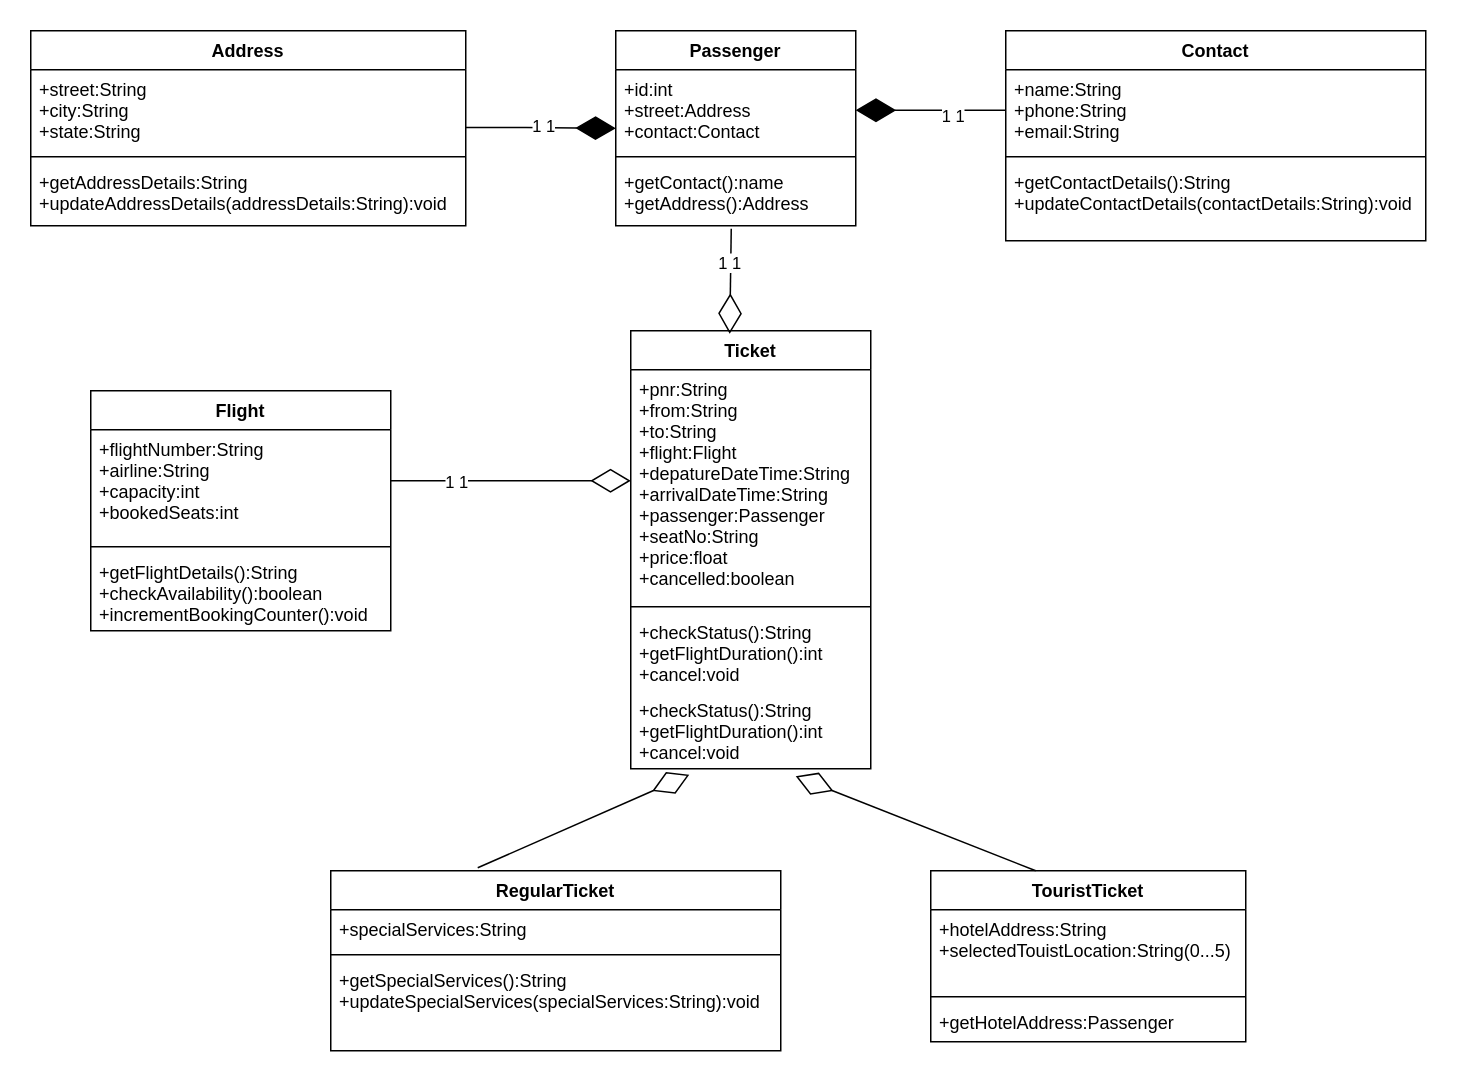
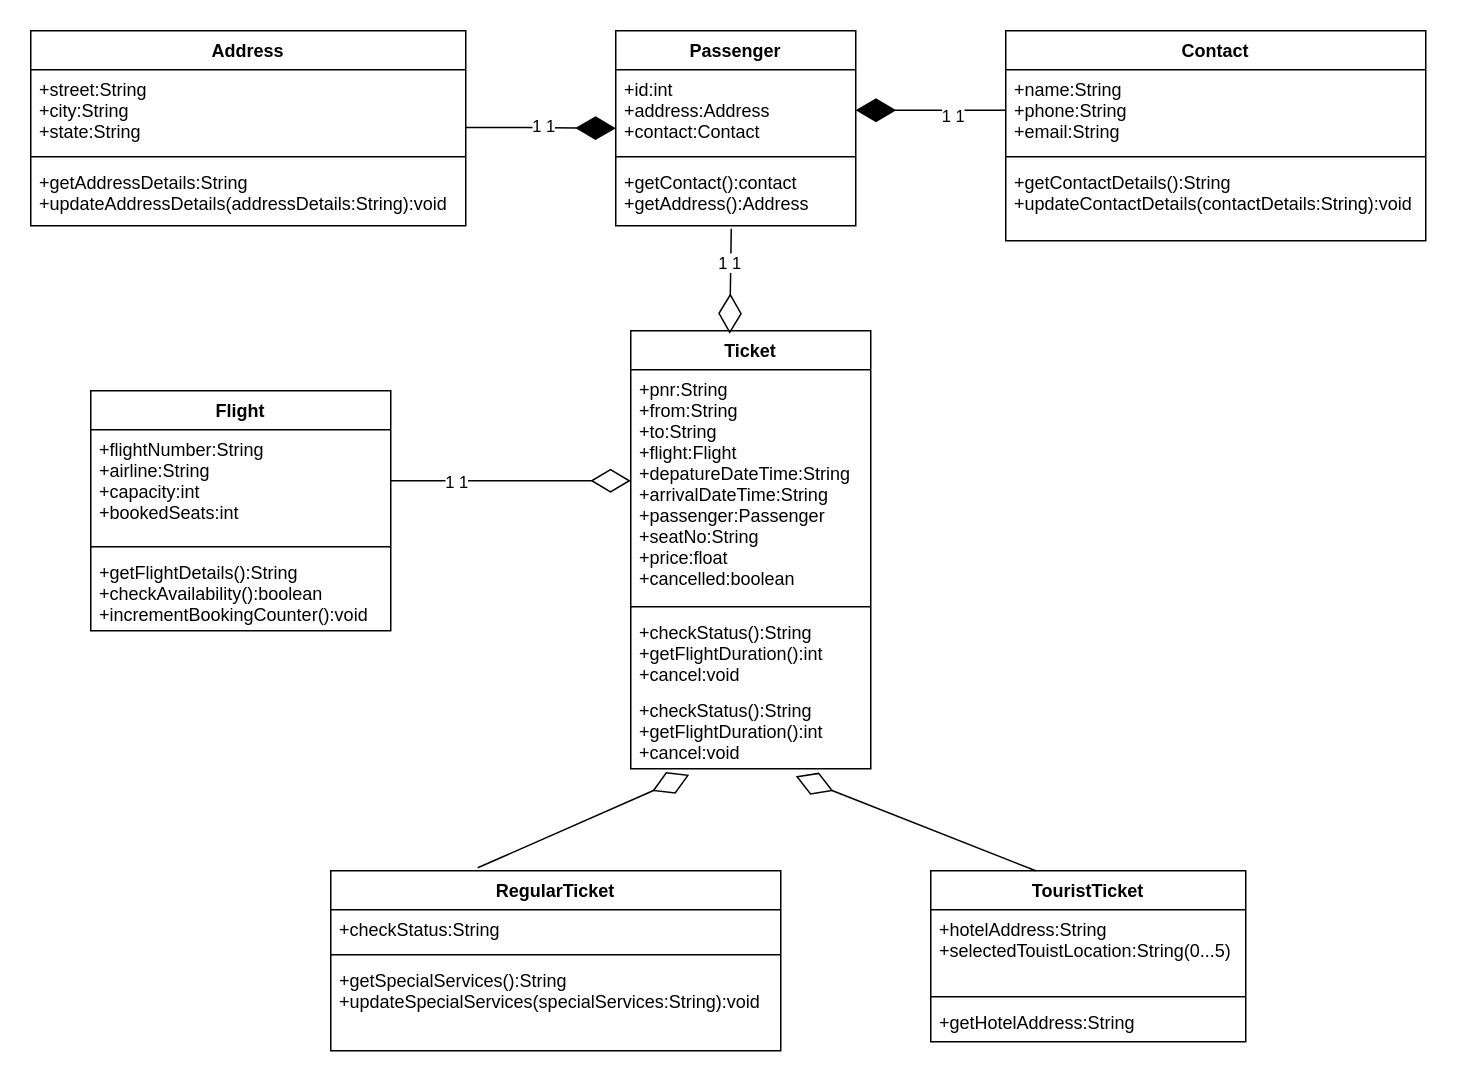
(652, 90) -> (652, 90)
(712, 183) -> (728, 183)
(443, 930) -> (430, 930)
(1065, 1023) -> (1048, 1023)
